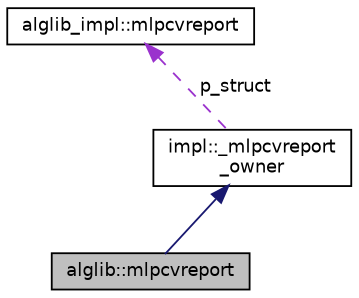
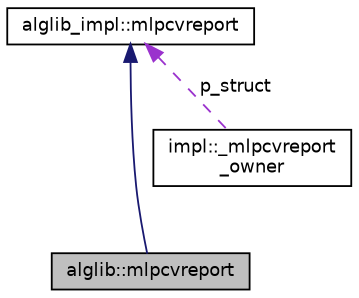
(190, 227) -> (134, 158)
